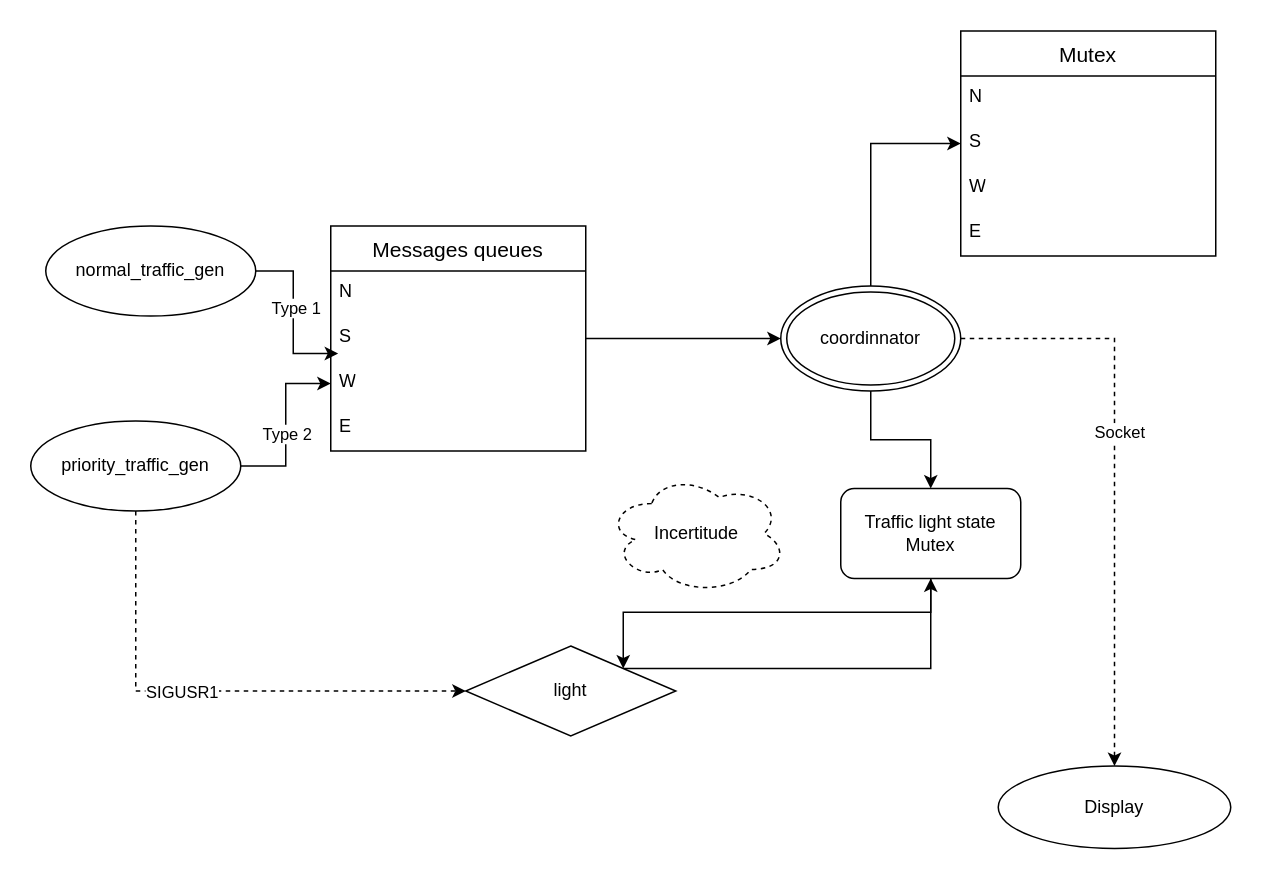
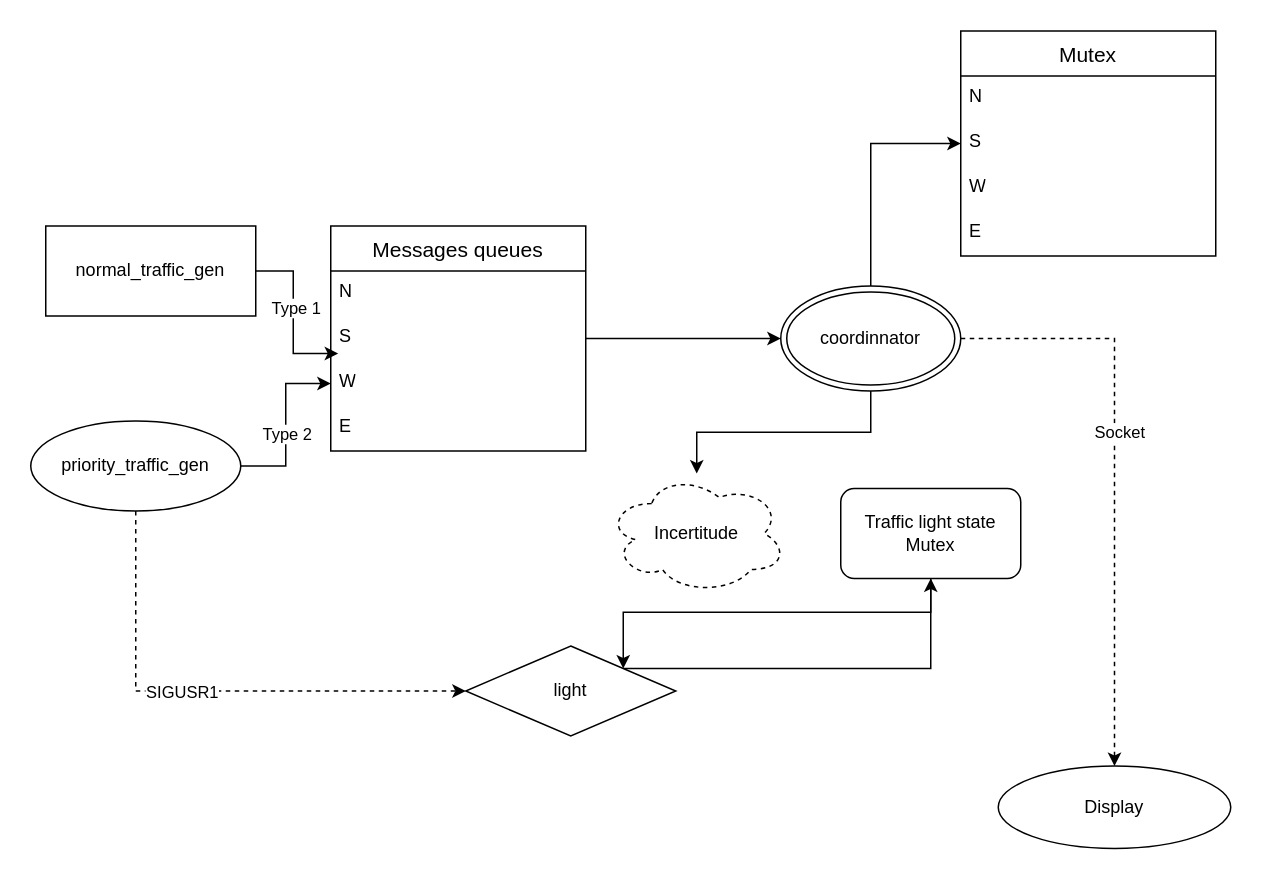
(151, 271) -> (151, 271)
(915, 440) -> (770, 432)
